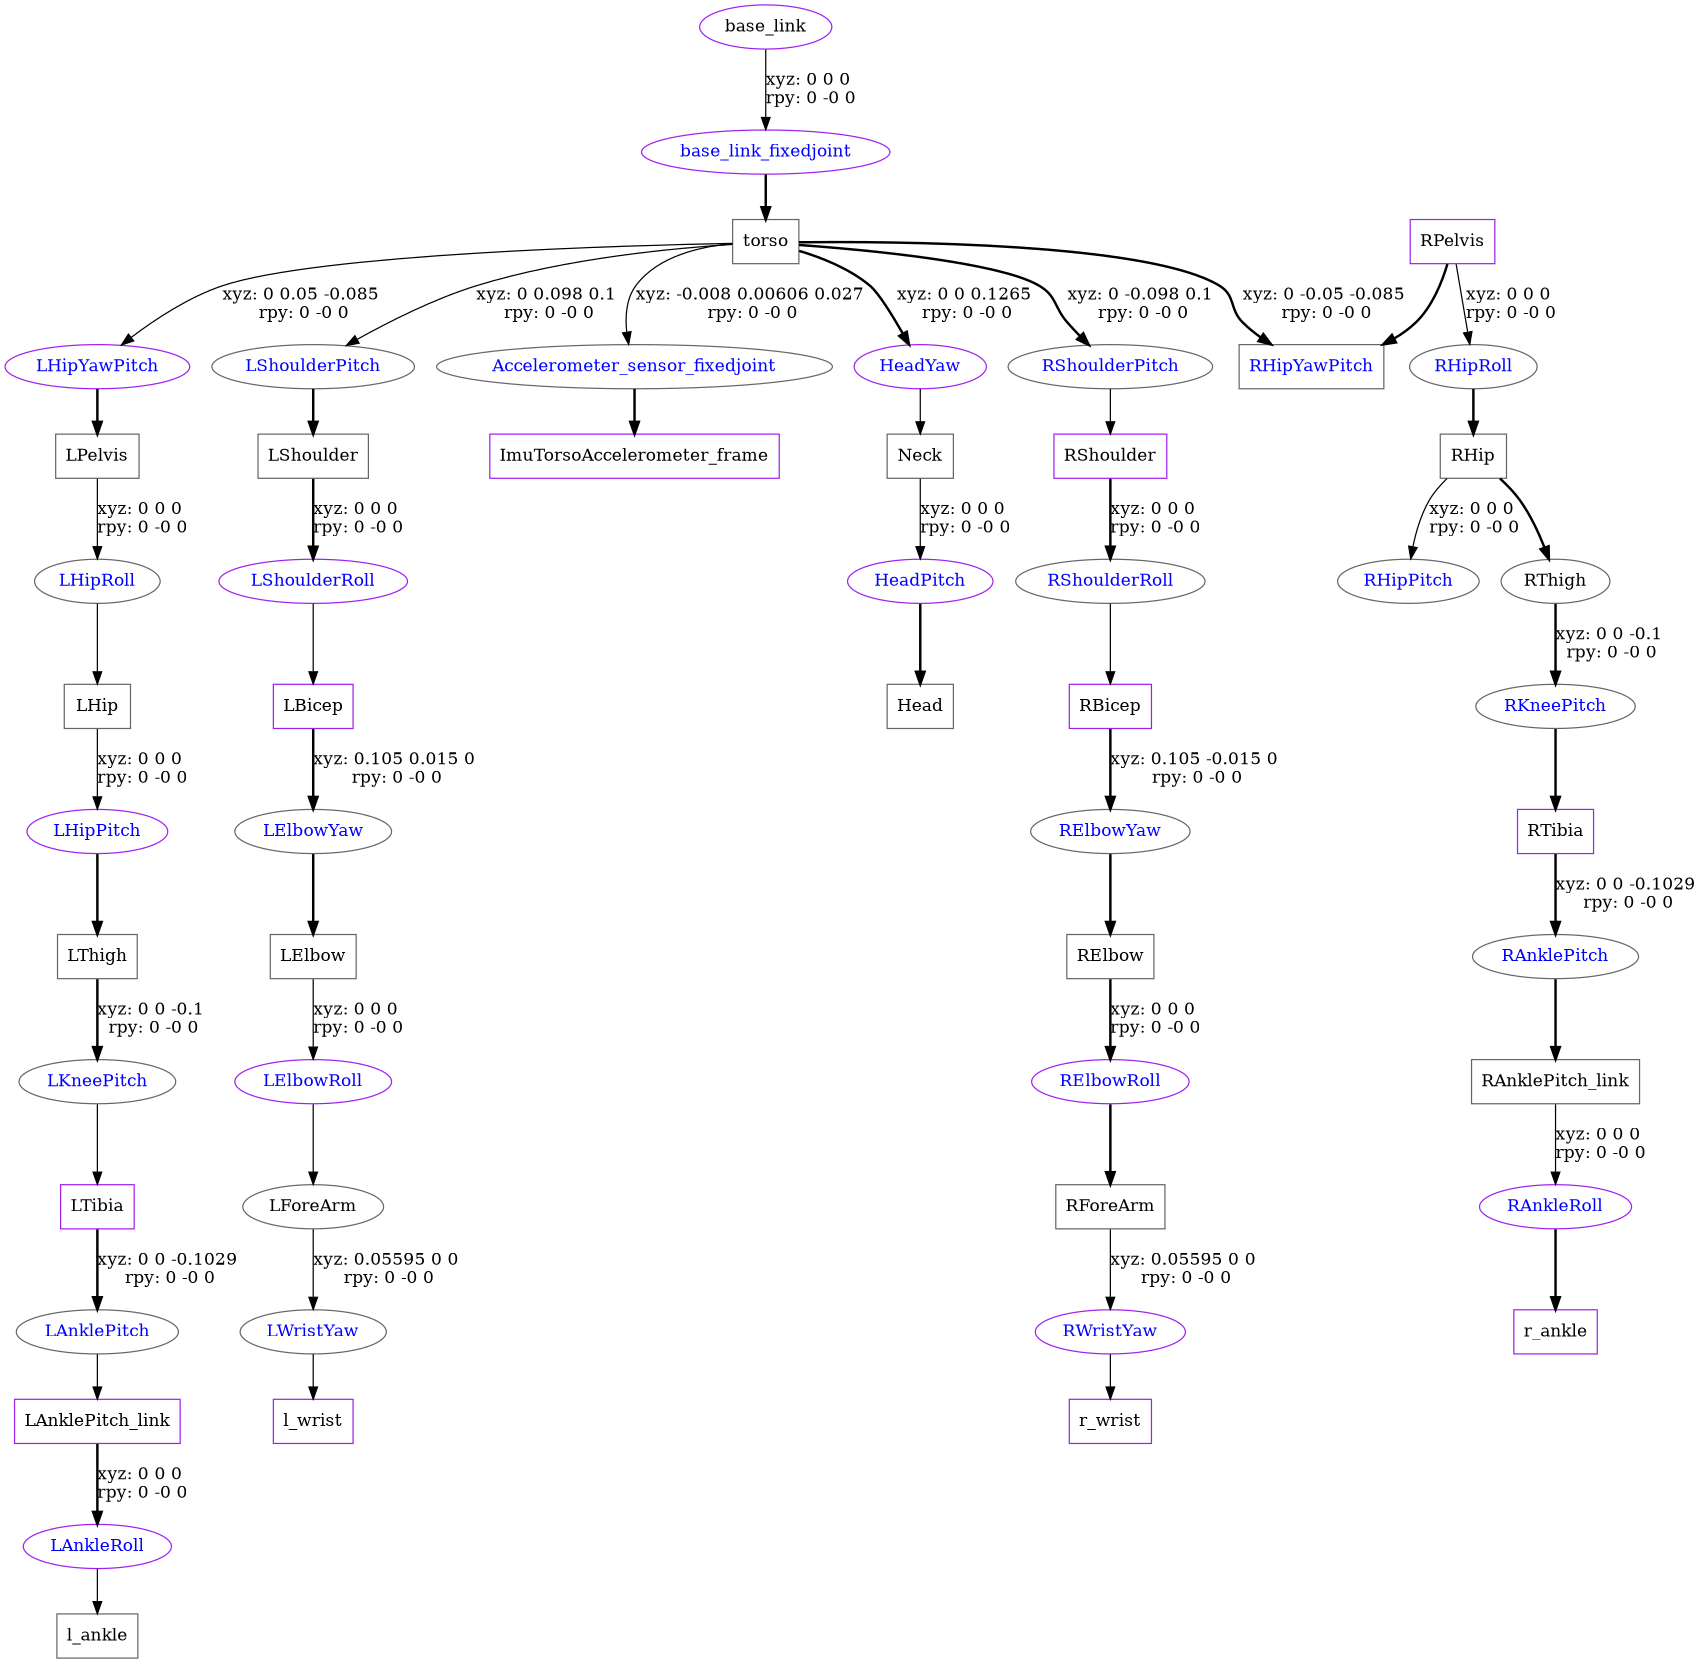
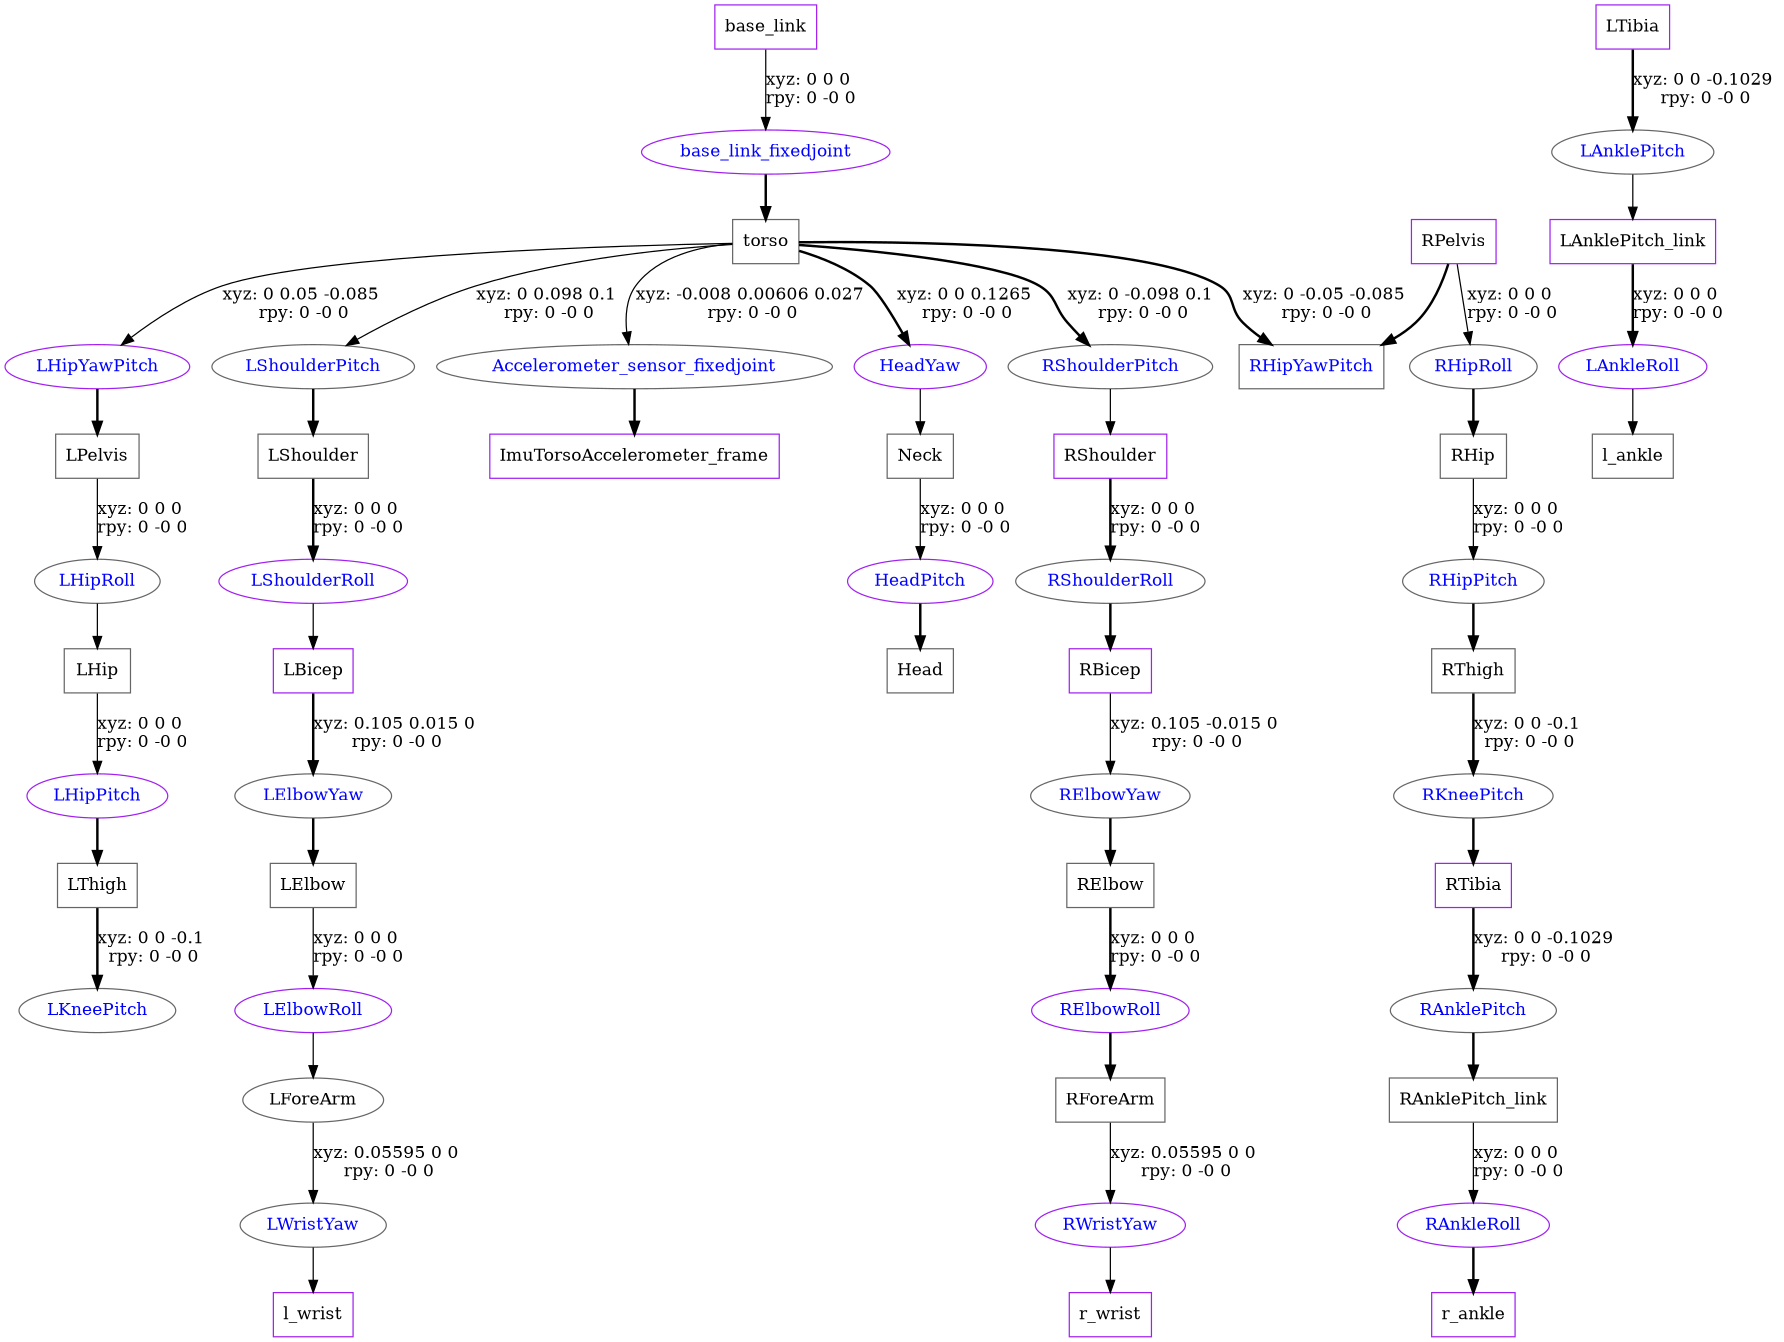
(766, 27) -> (766, 27)
(1526, 510) -> (1473, 620)
(1556, 581) -> (1473, 671)
(1110, 638) -> (1110, 620)
(1110, 763) -> (1110, 727)
(97, 1138) -> none
